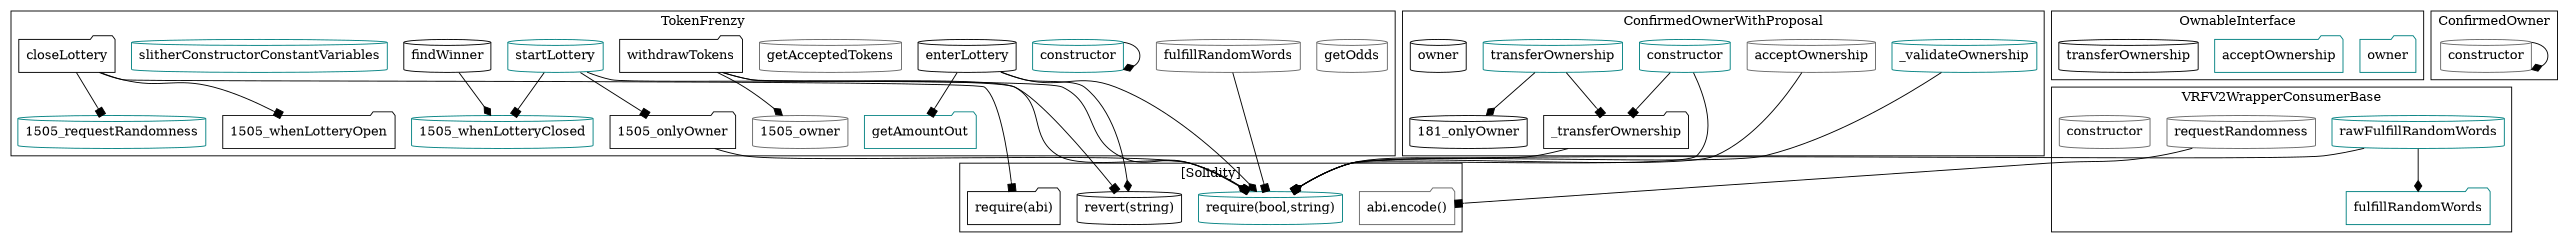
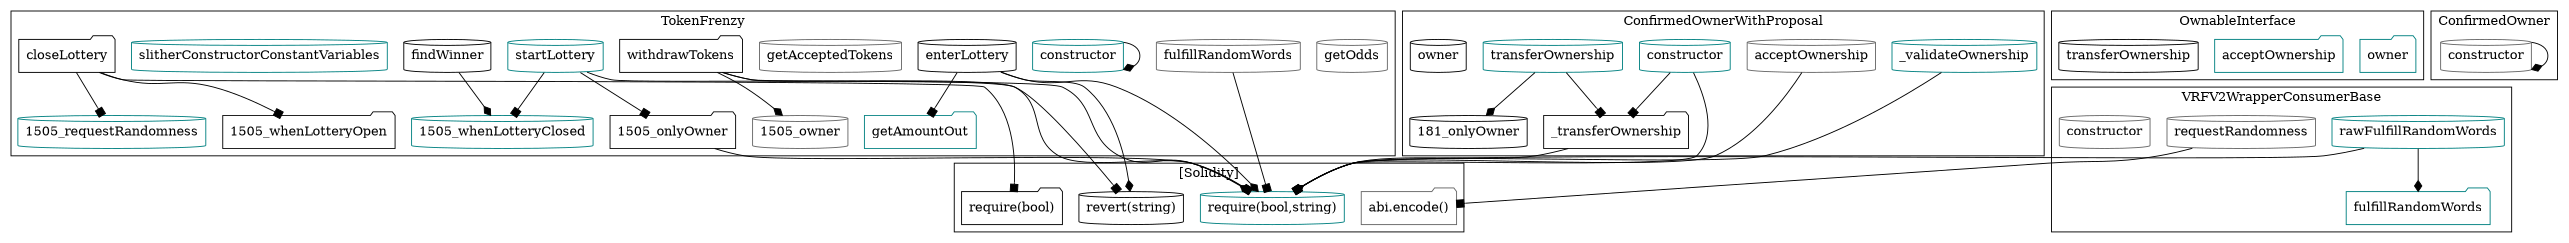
(1014, 208) -> (1012, 208)
